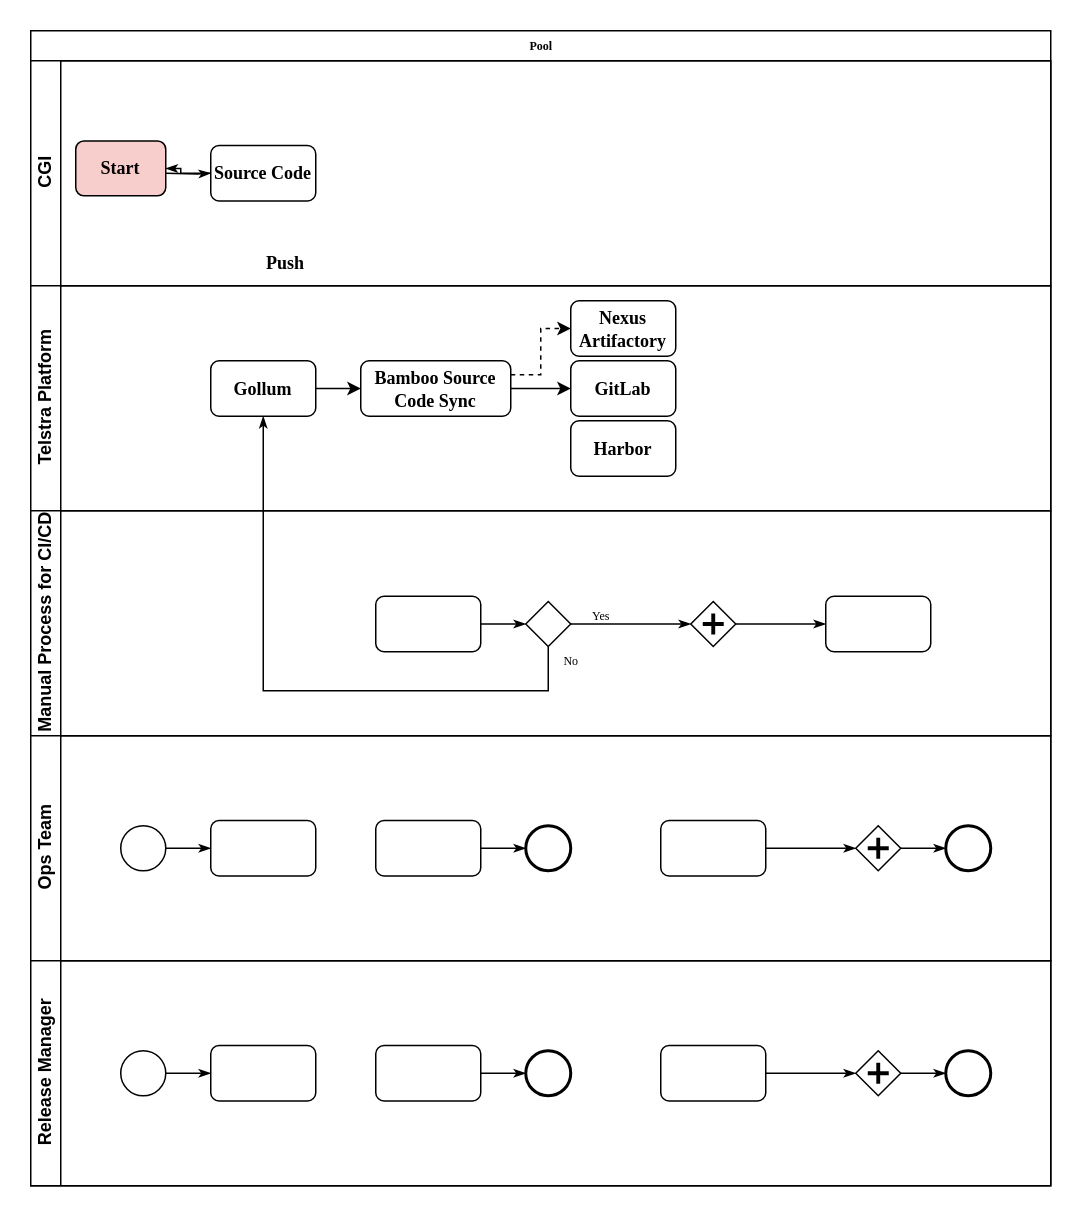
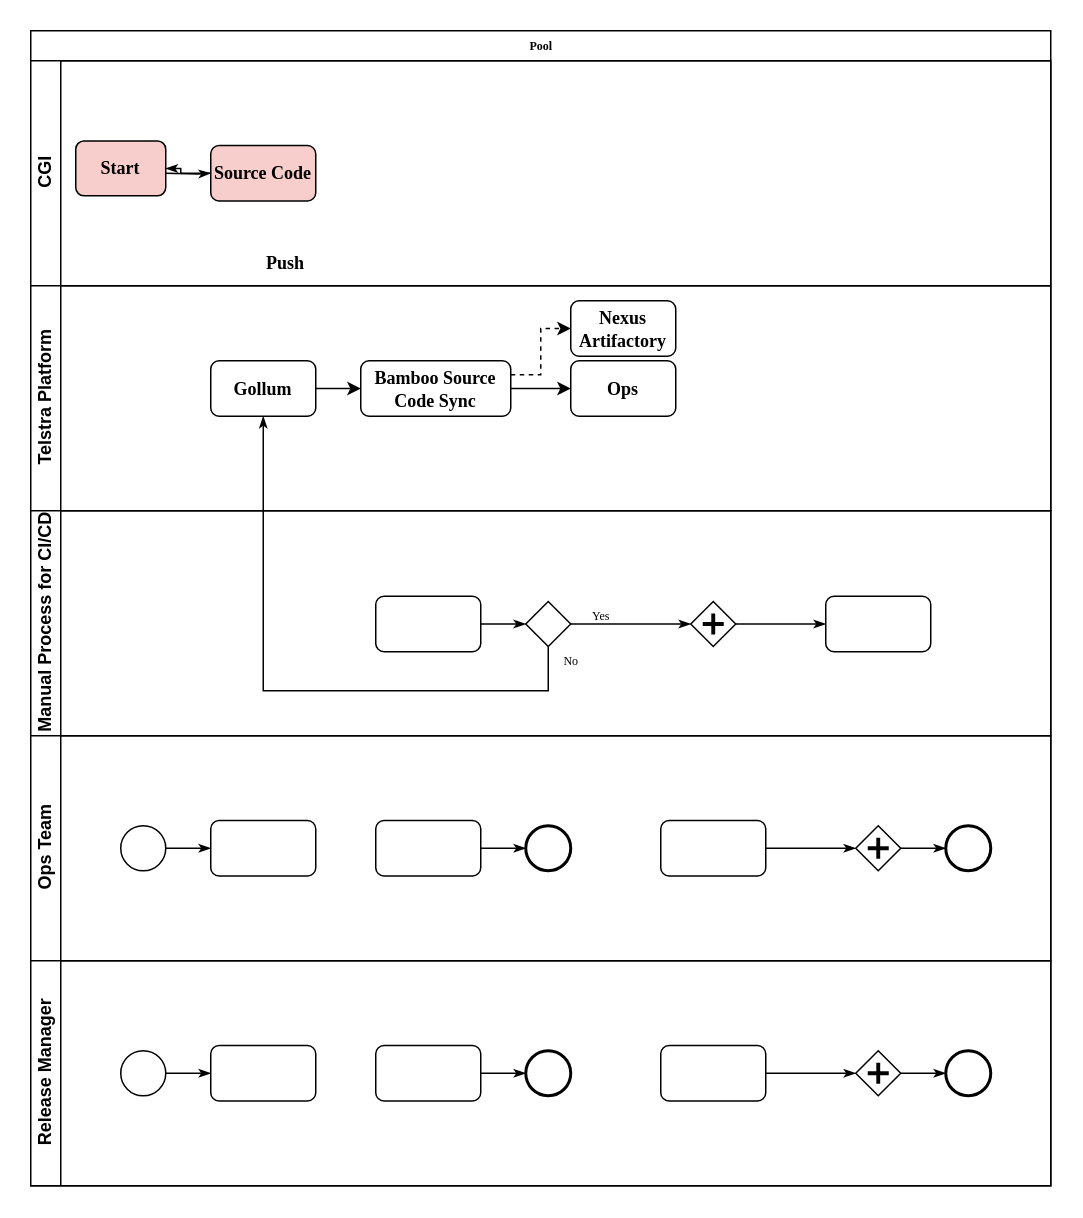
(263, 173) -> (263, 173)
(623, 389) -> (623, 389)
(623, 449) -> none
